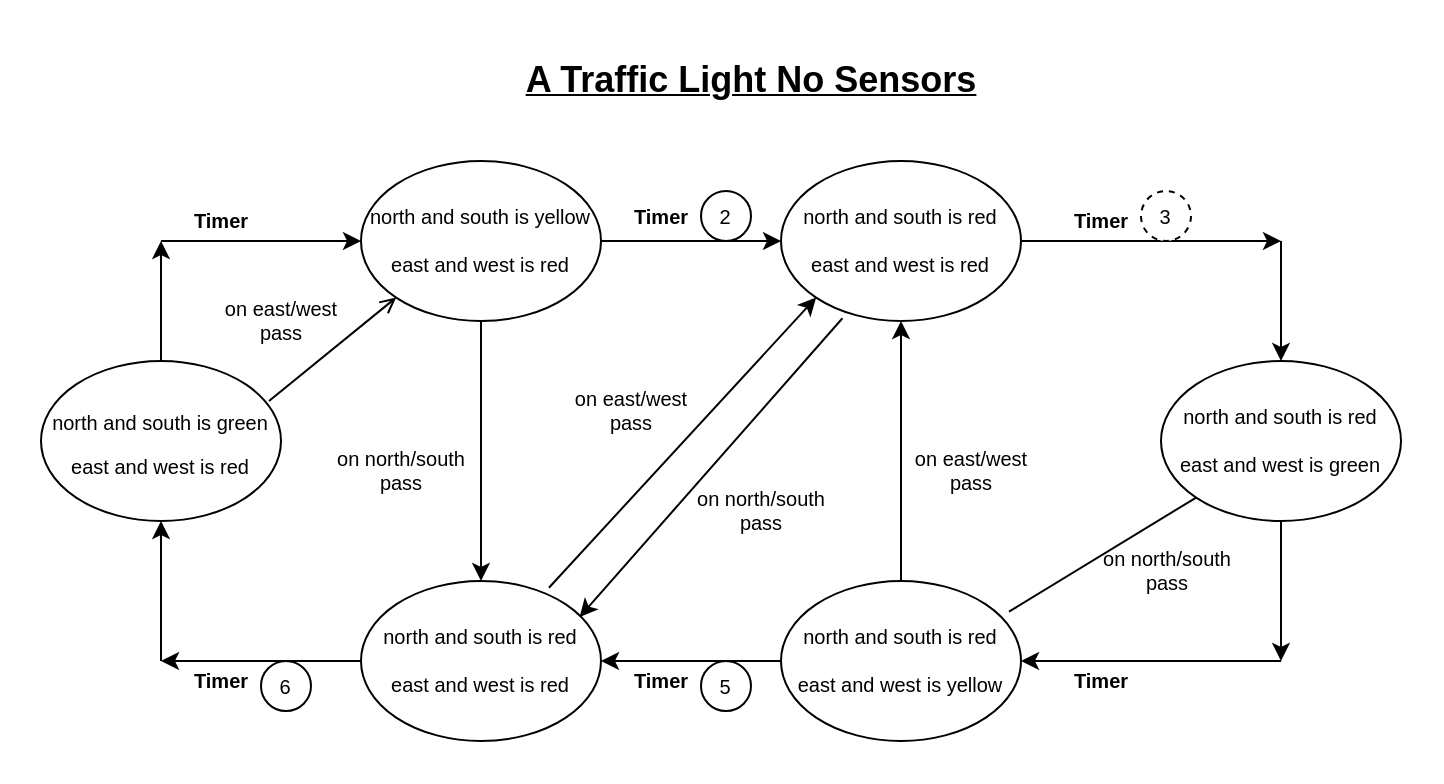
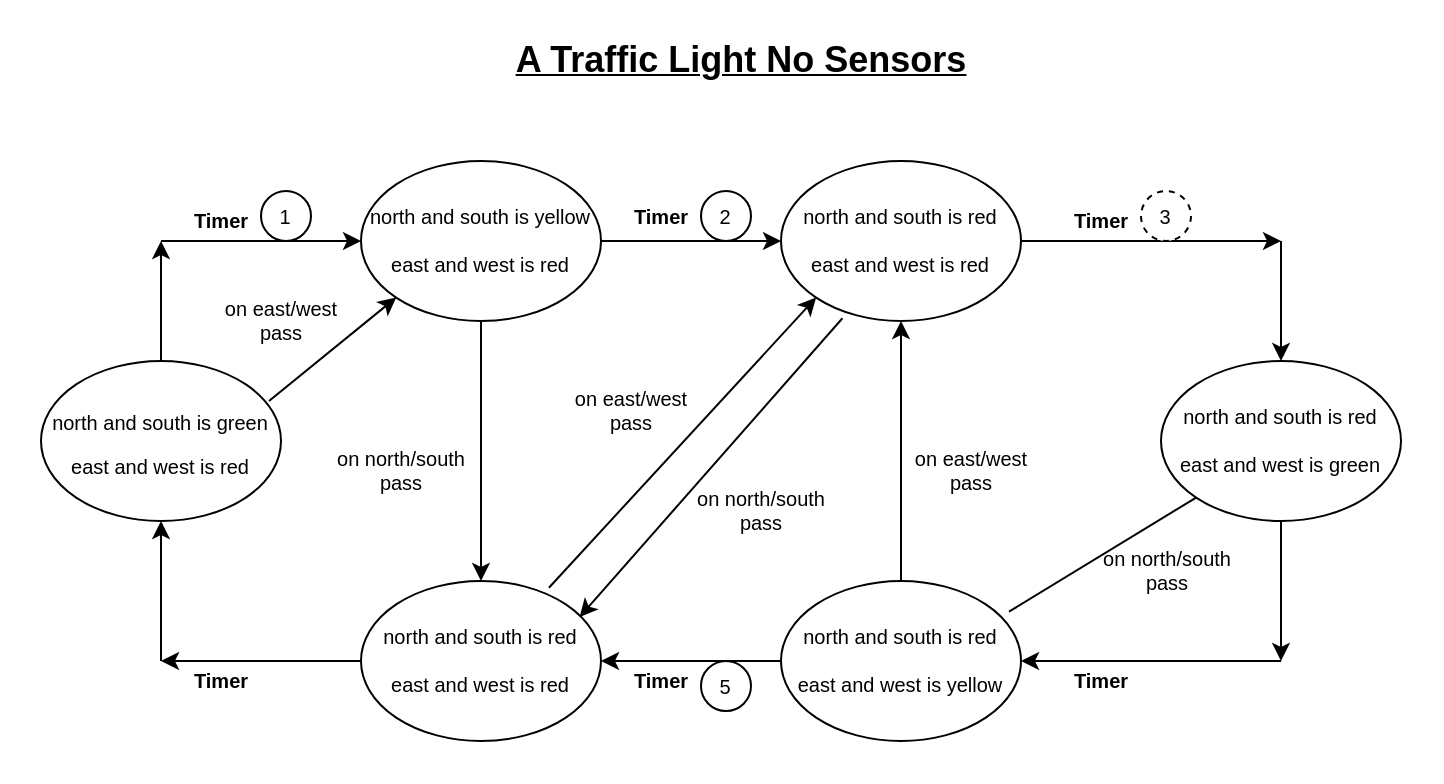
(751, 81) -> (741, 61)
none -> (286, 216)
(387, 305) -> (385, 307)
(286, 686) -> none
